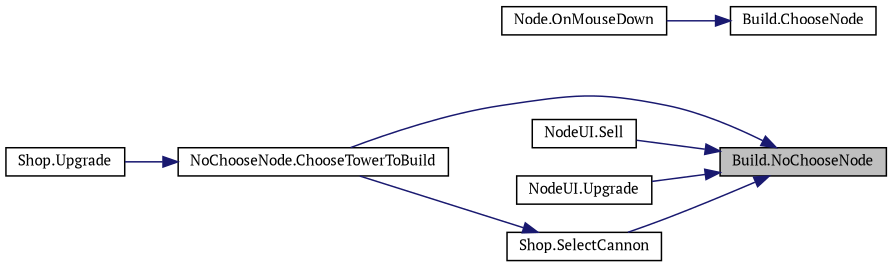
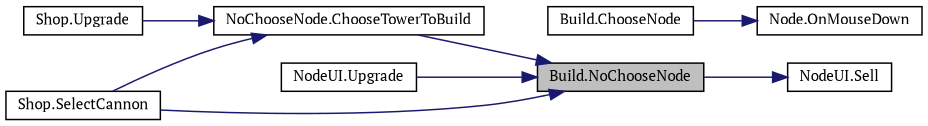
(691, 21) -> (718, 21)
(671, 145) -> (738, 77)
(442, 202) -> (181, 61)
